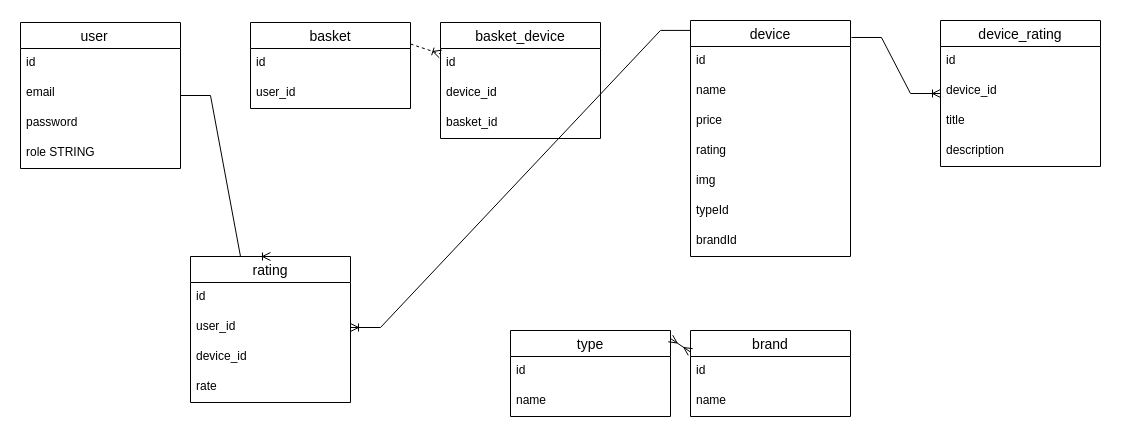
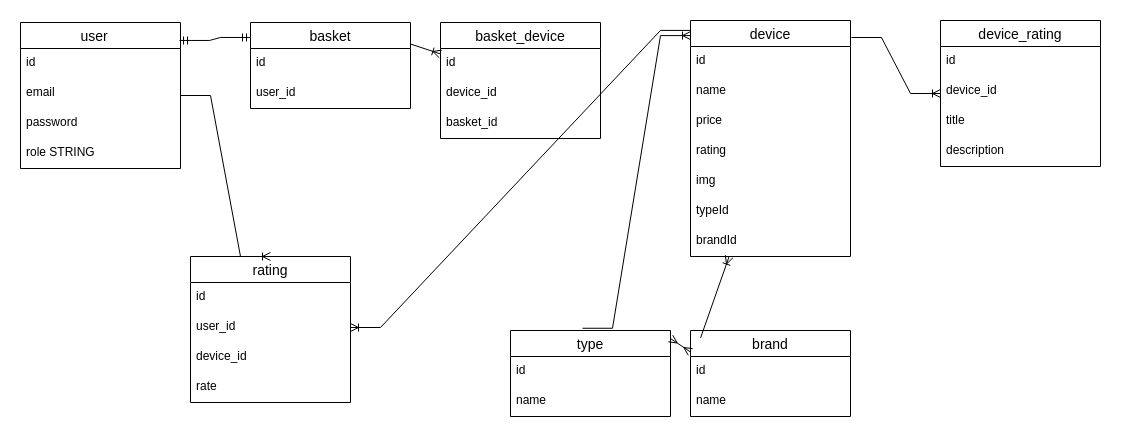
none -> (215, 39)
(425, 49) -> (425, 49)
none -> (637, 182)
none -> (715, 298)
